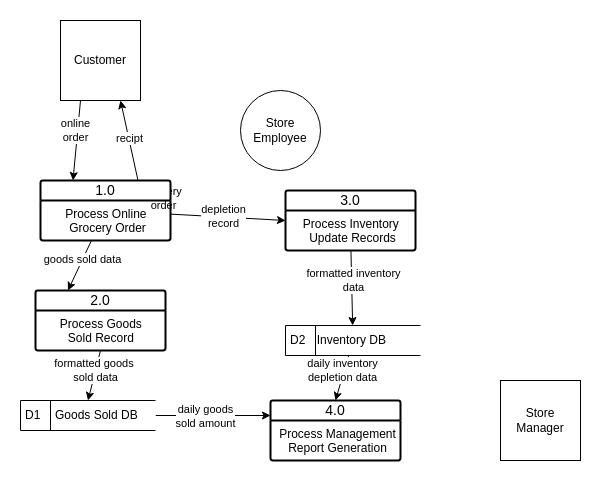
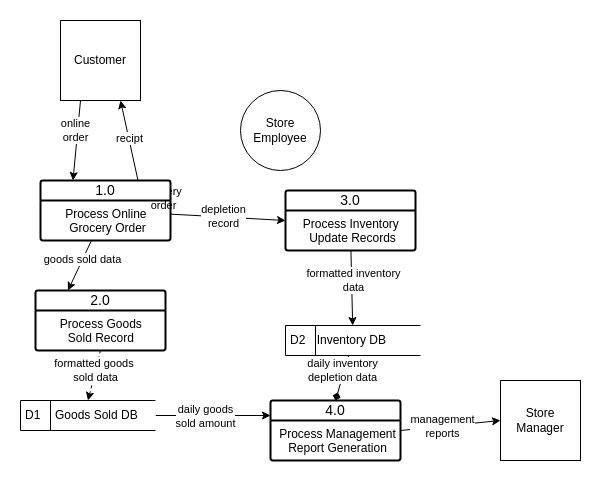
(91, 387) -> (91, 387)
(338, 392) -> (338, 392)
none -> (477, 423)
